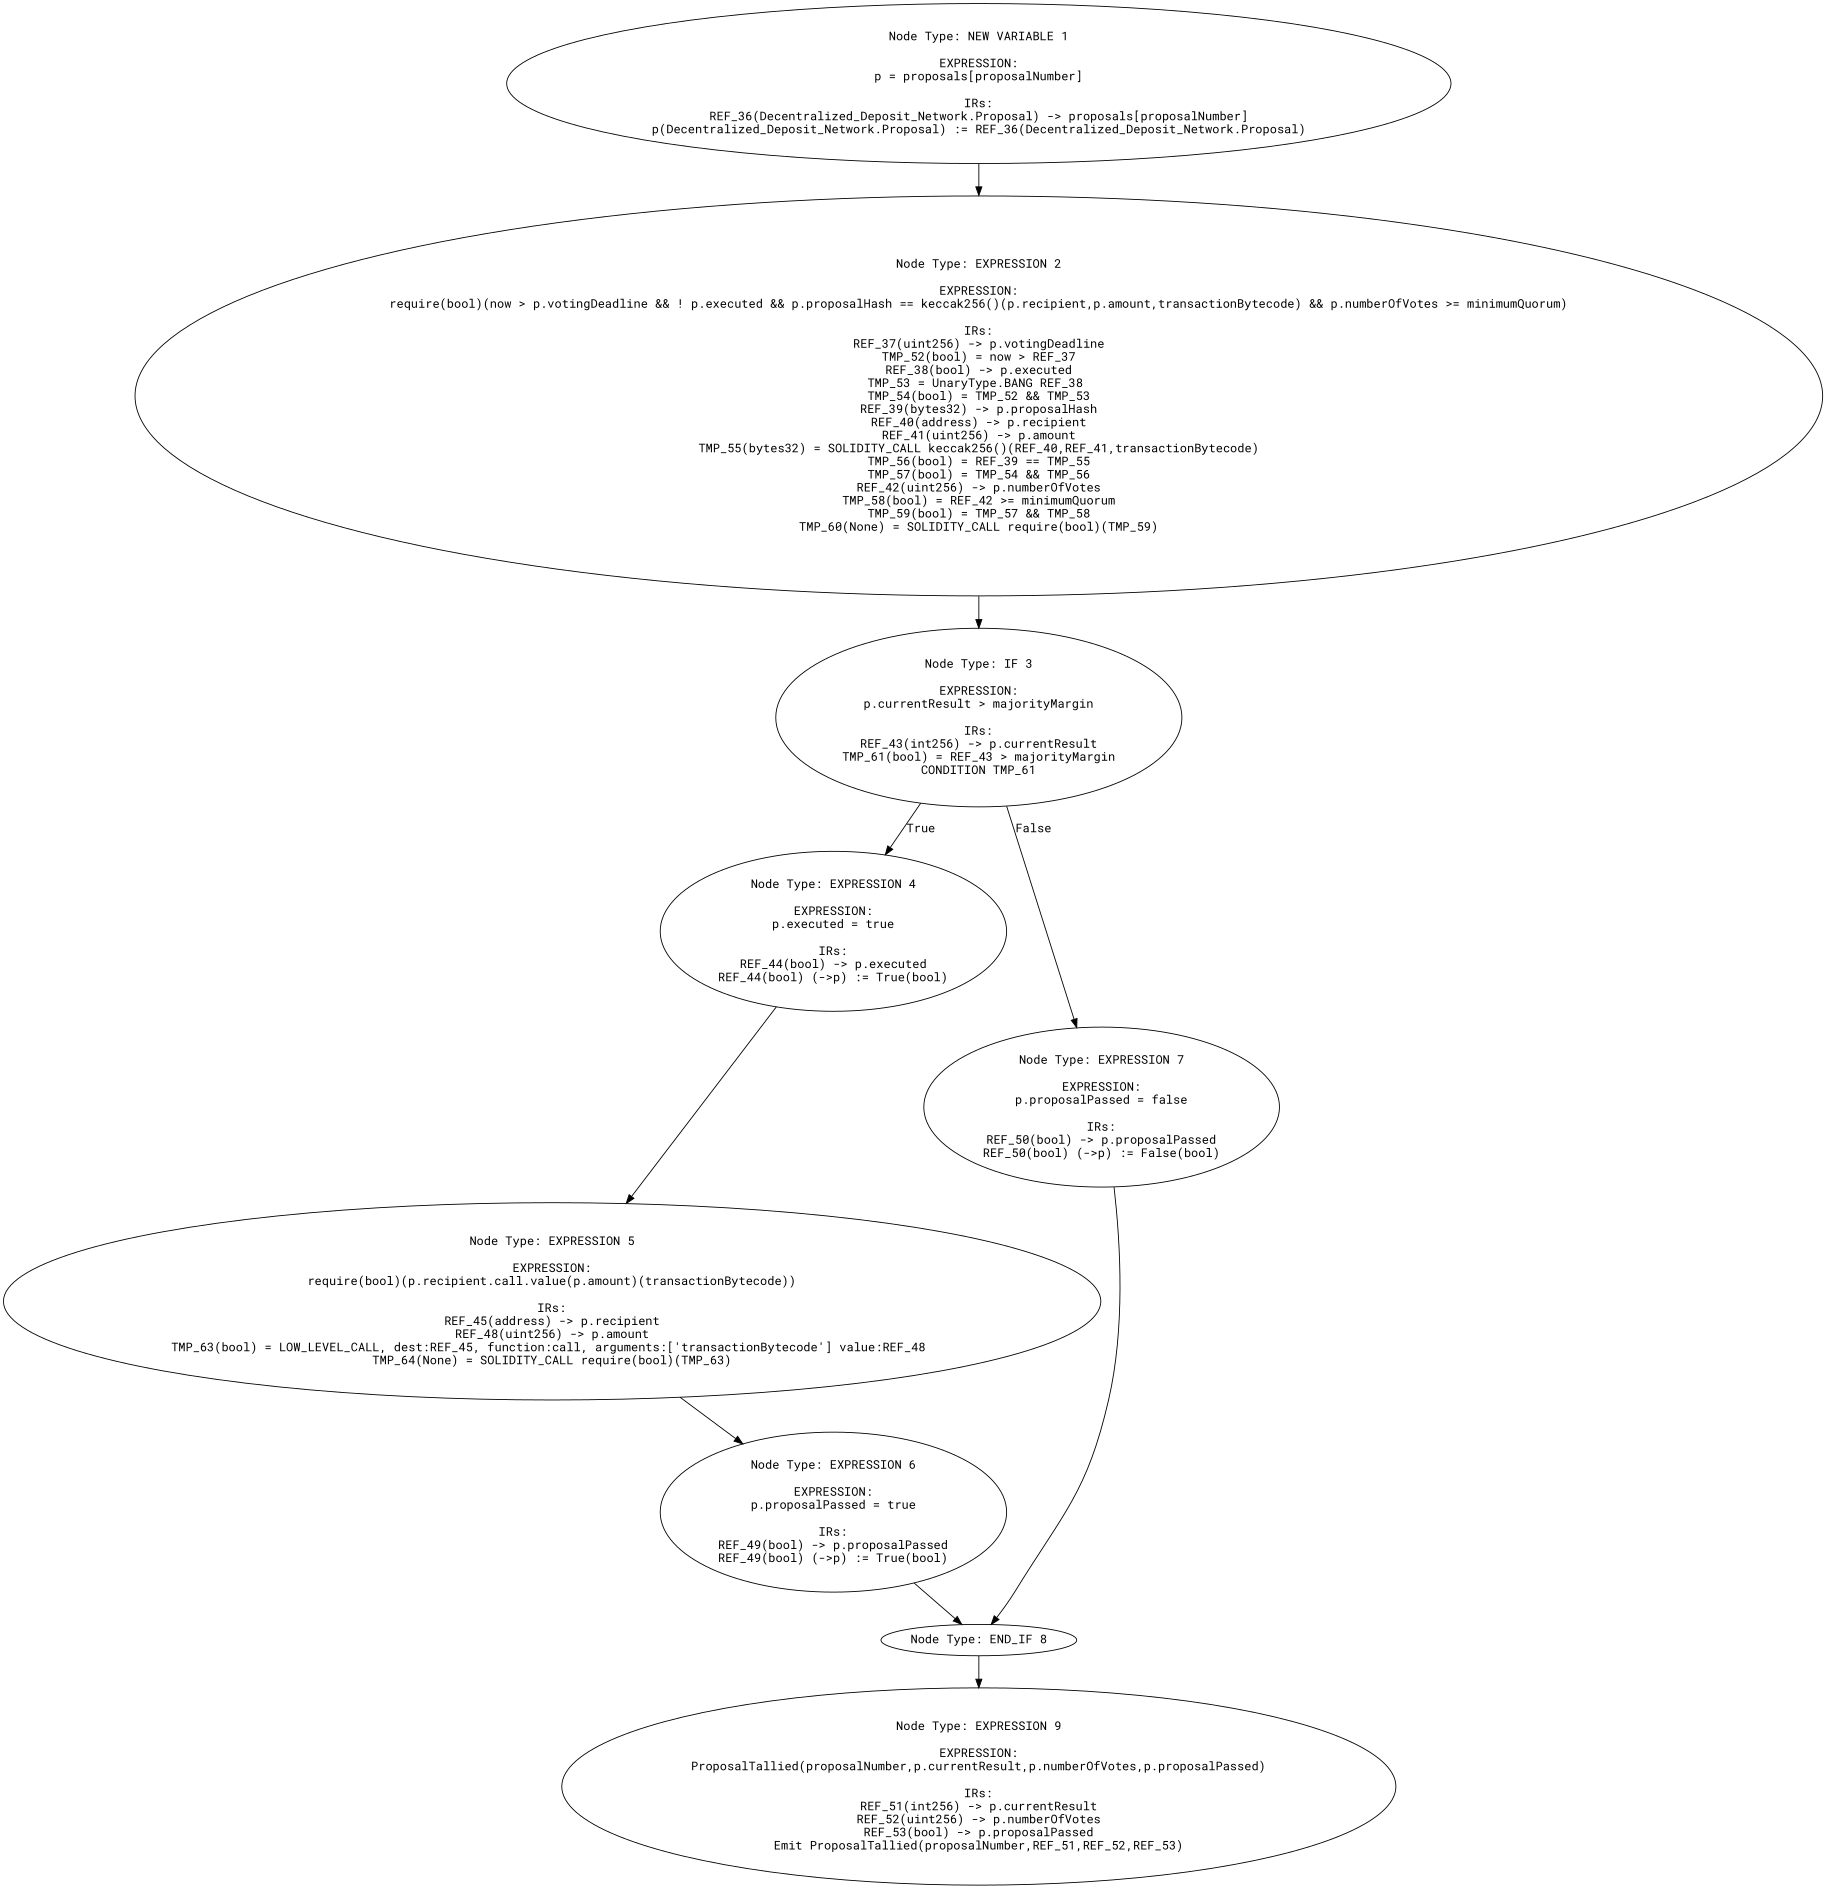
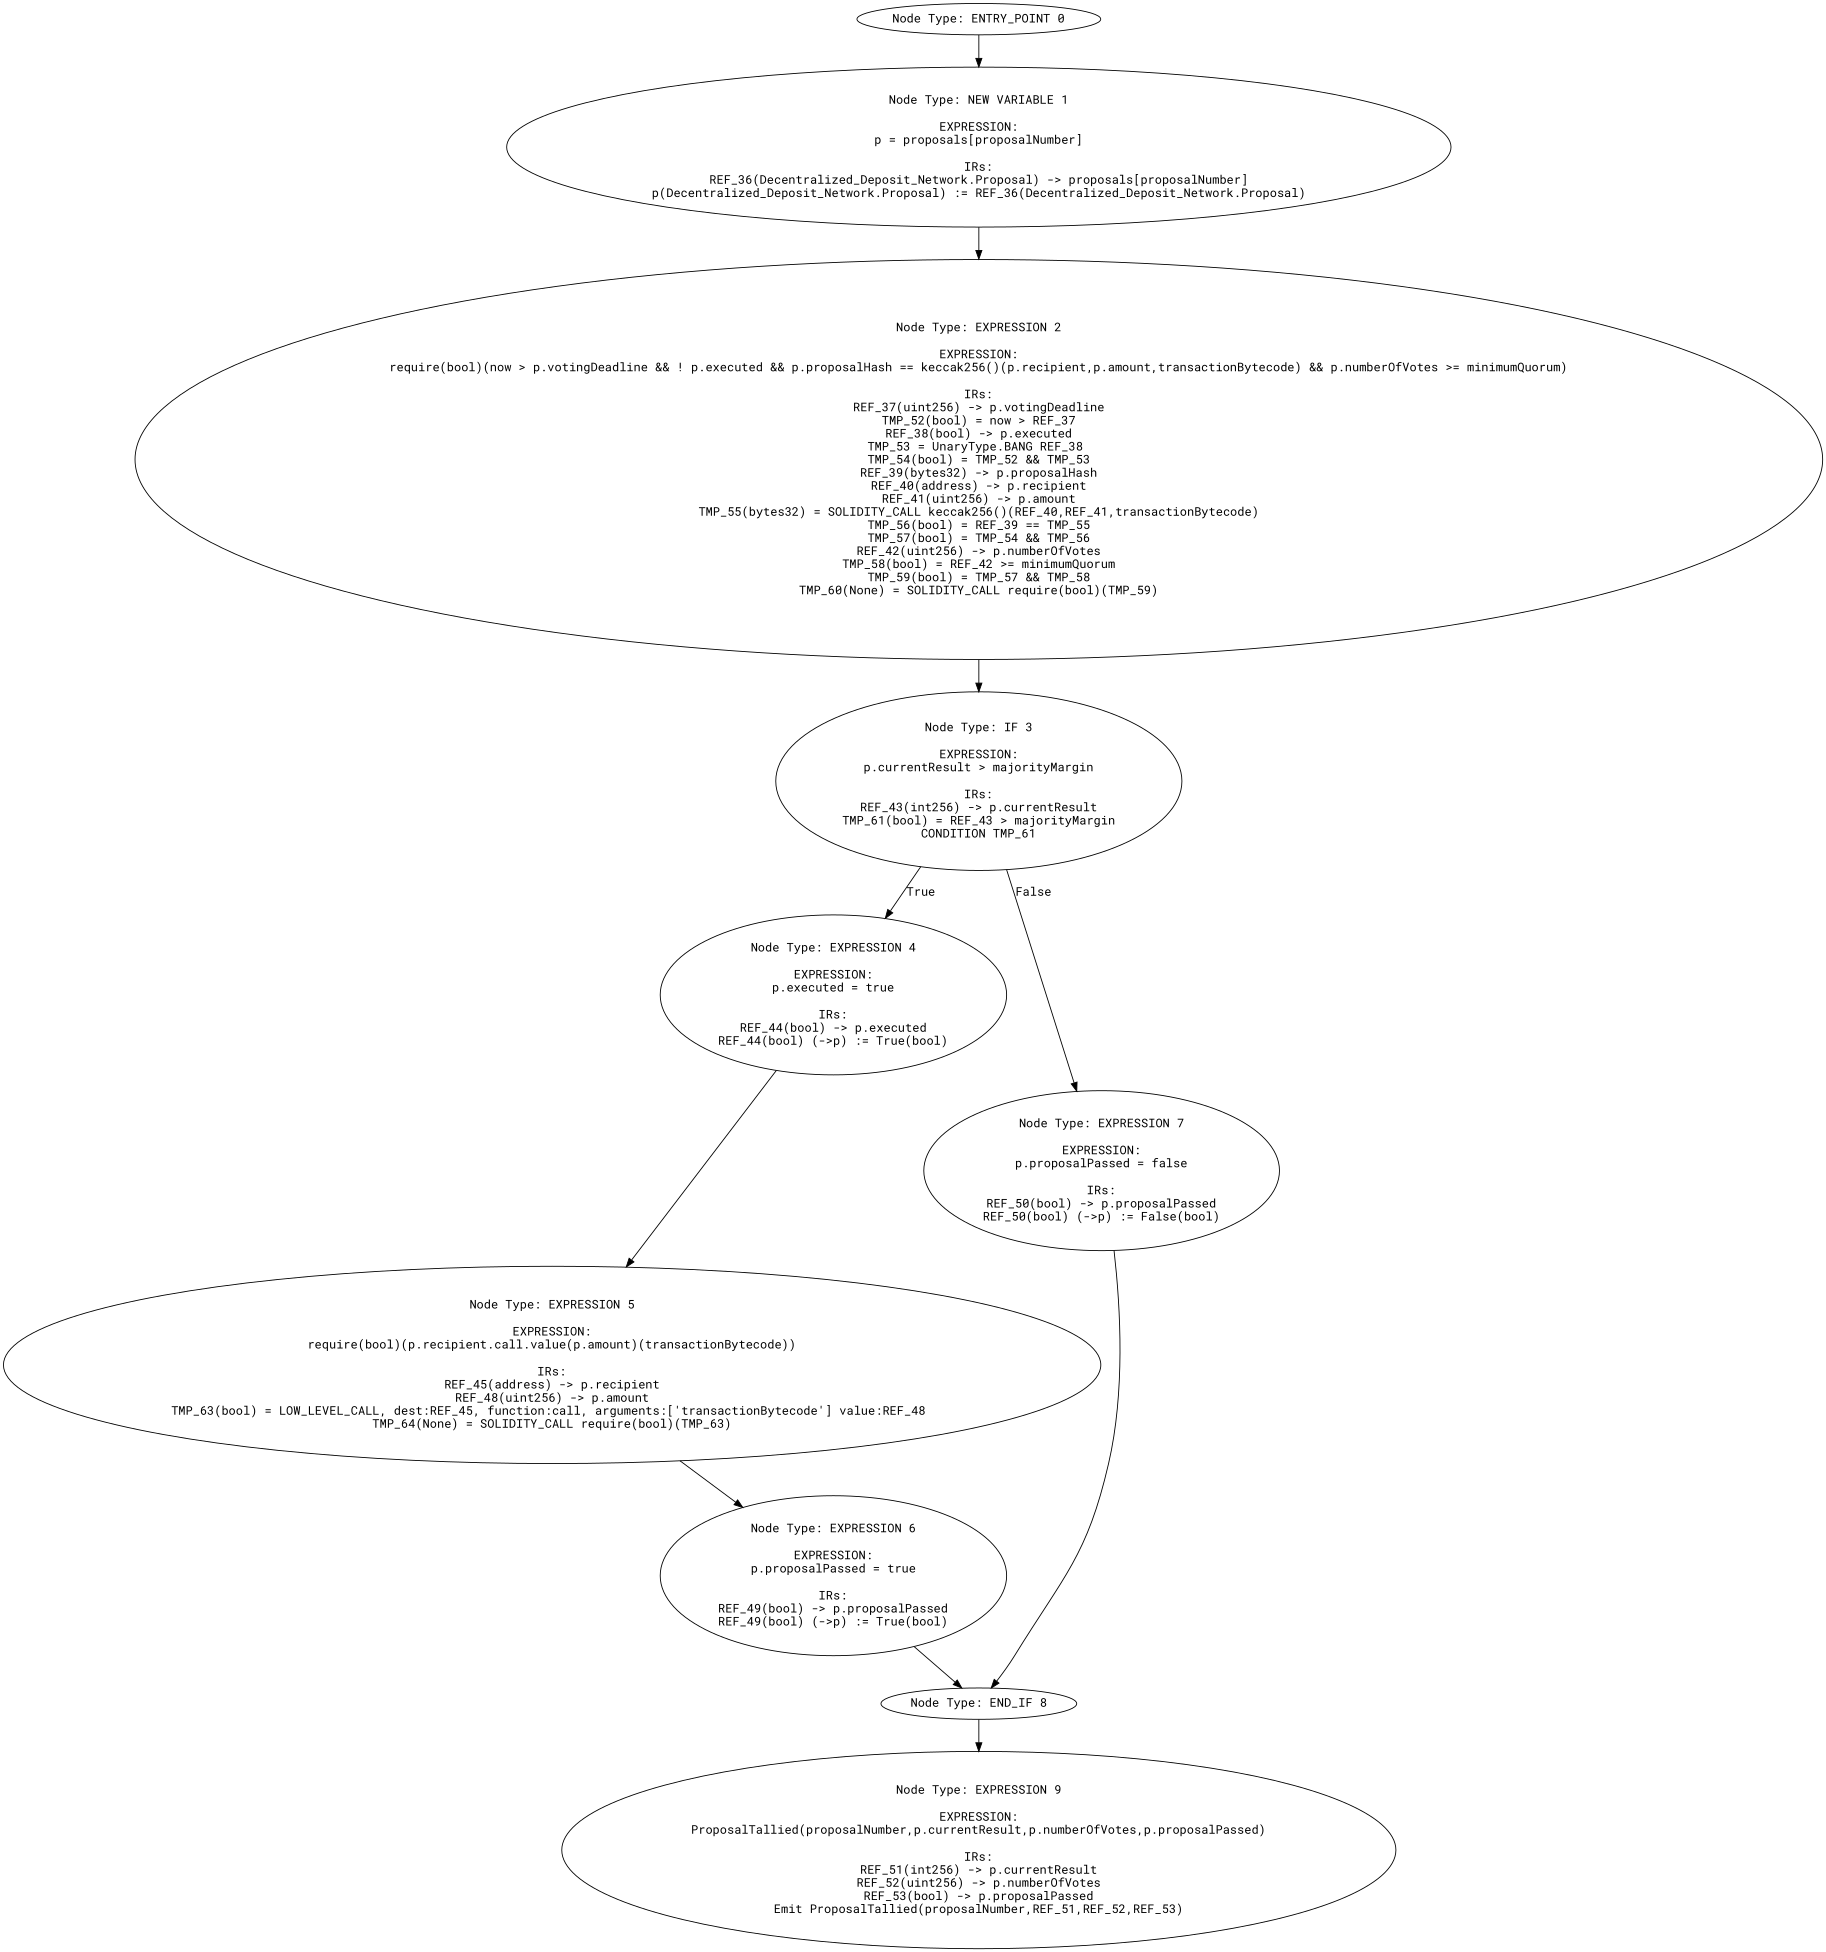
none -> (979, 19)
